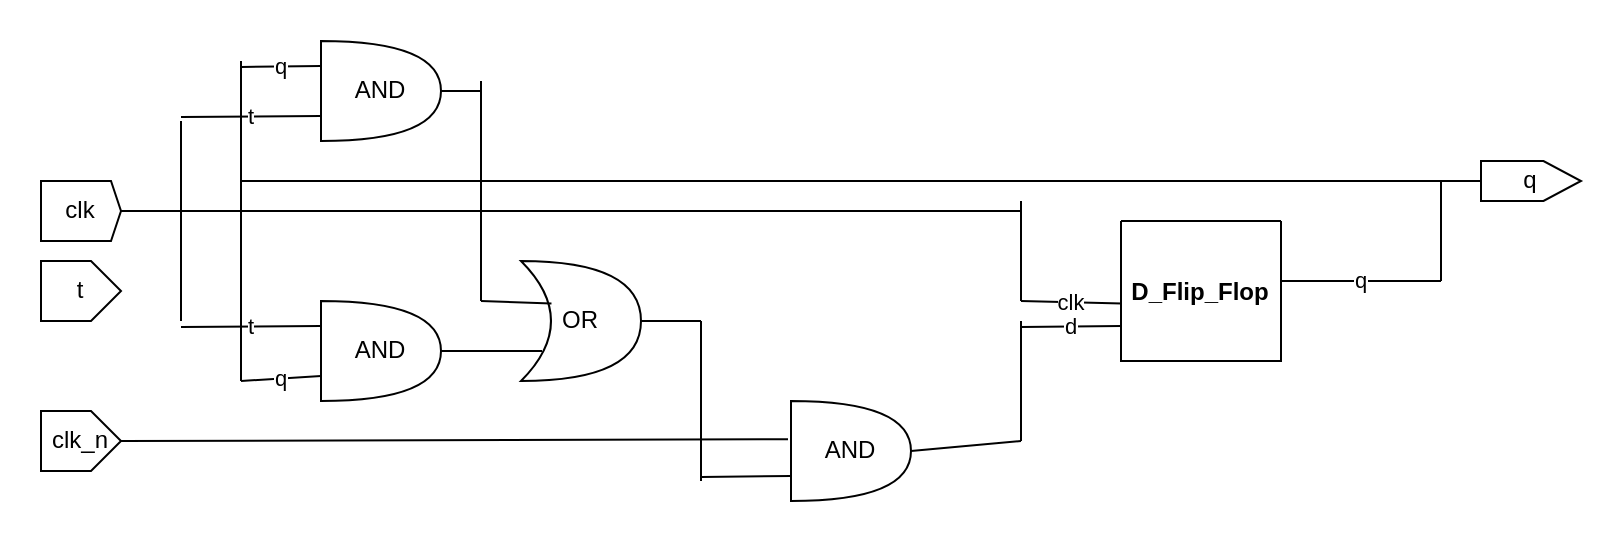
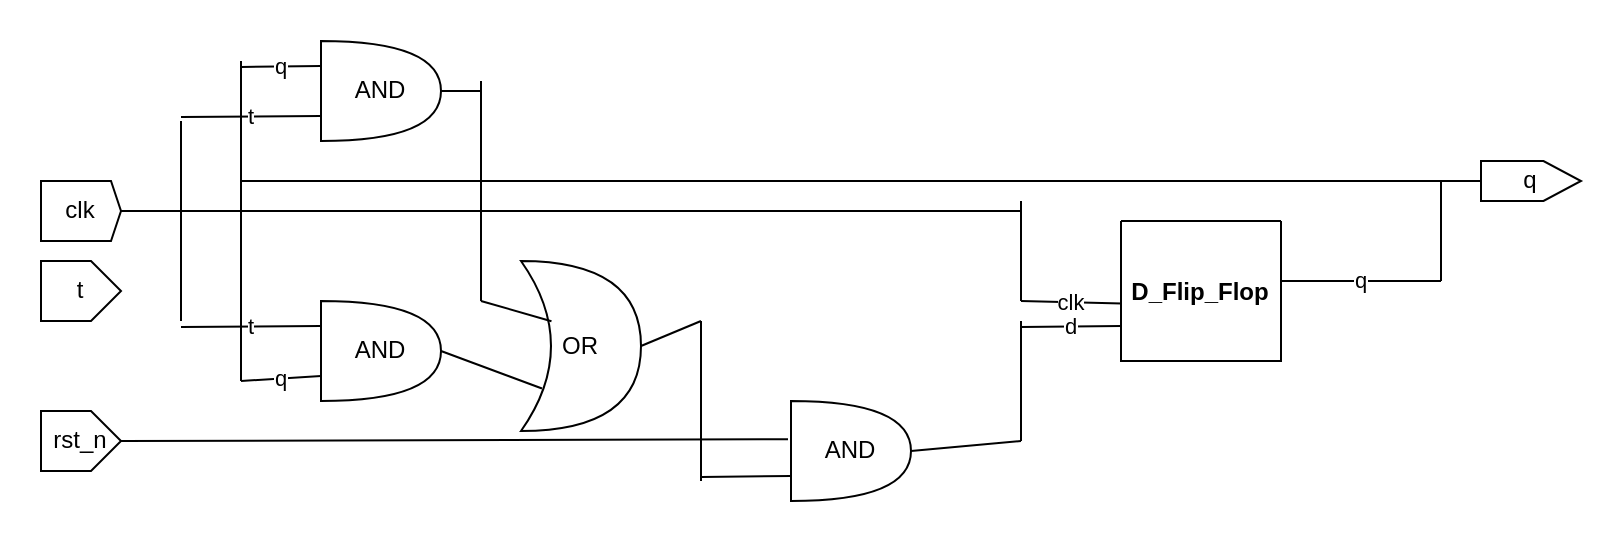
(581, 321) -> (581, 346)
(81, 441) -> (81, 441)
